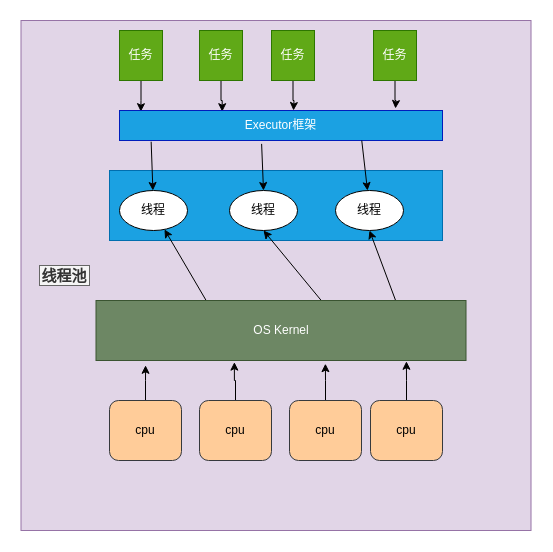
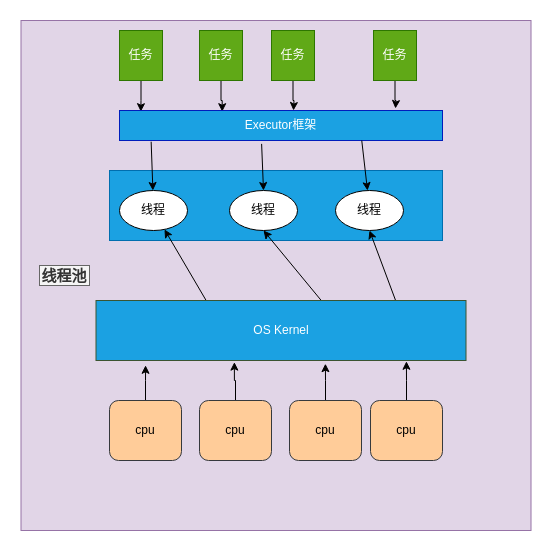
(281, 331) -> (281, 331)
